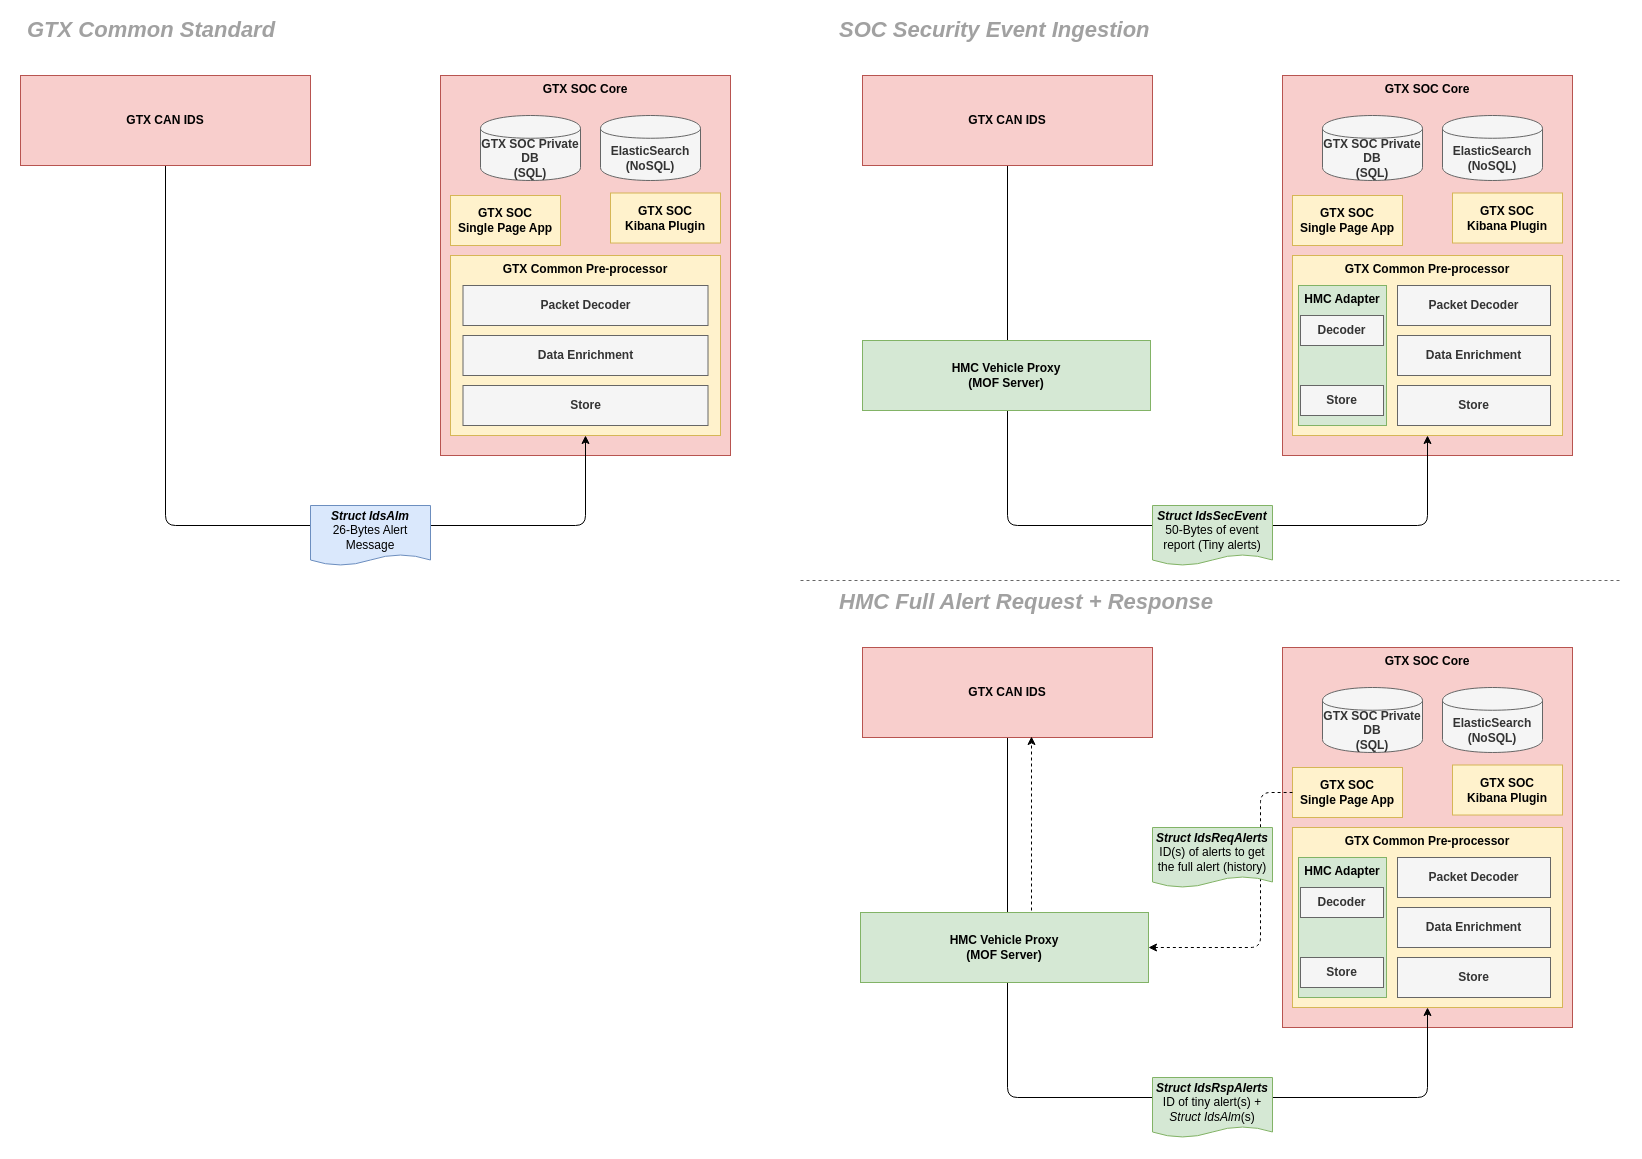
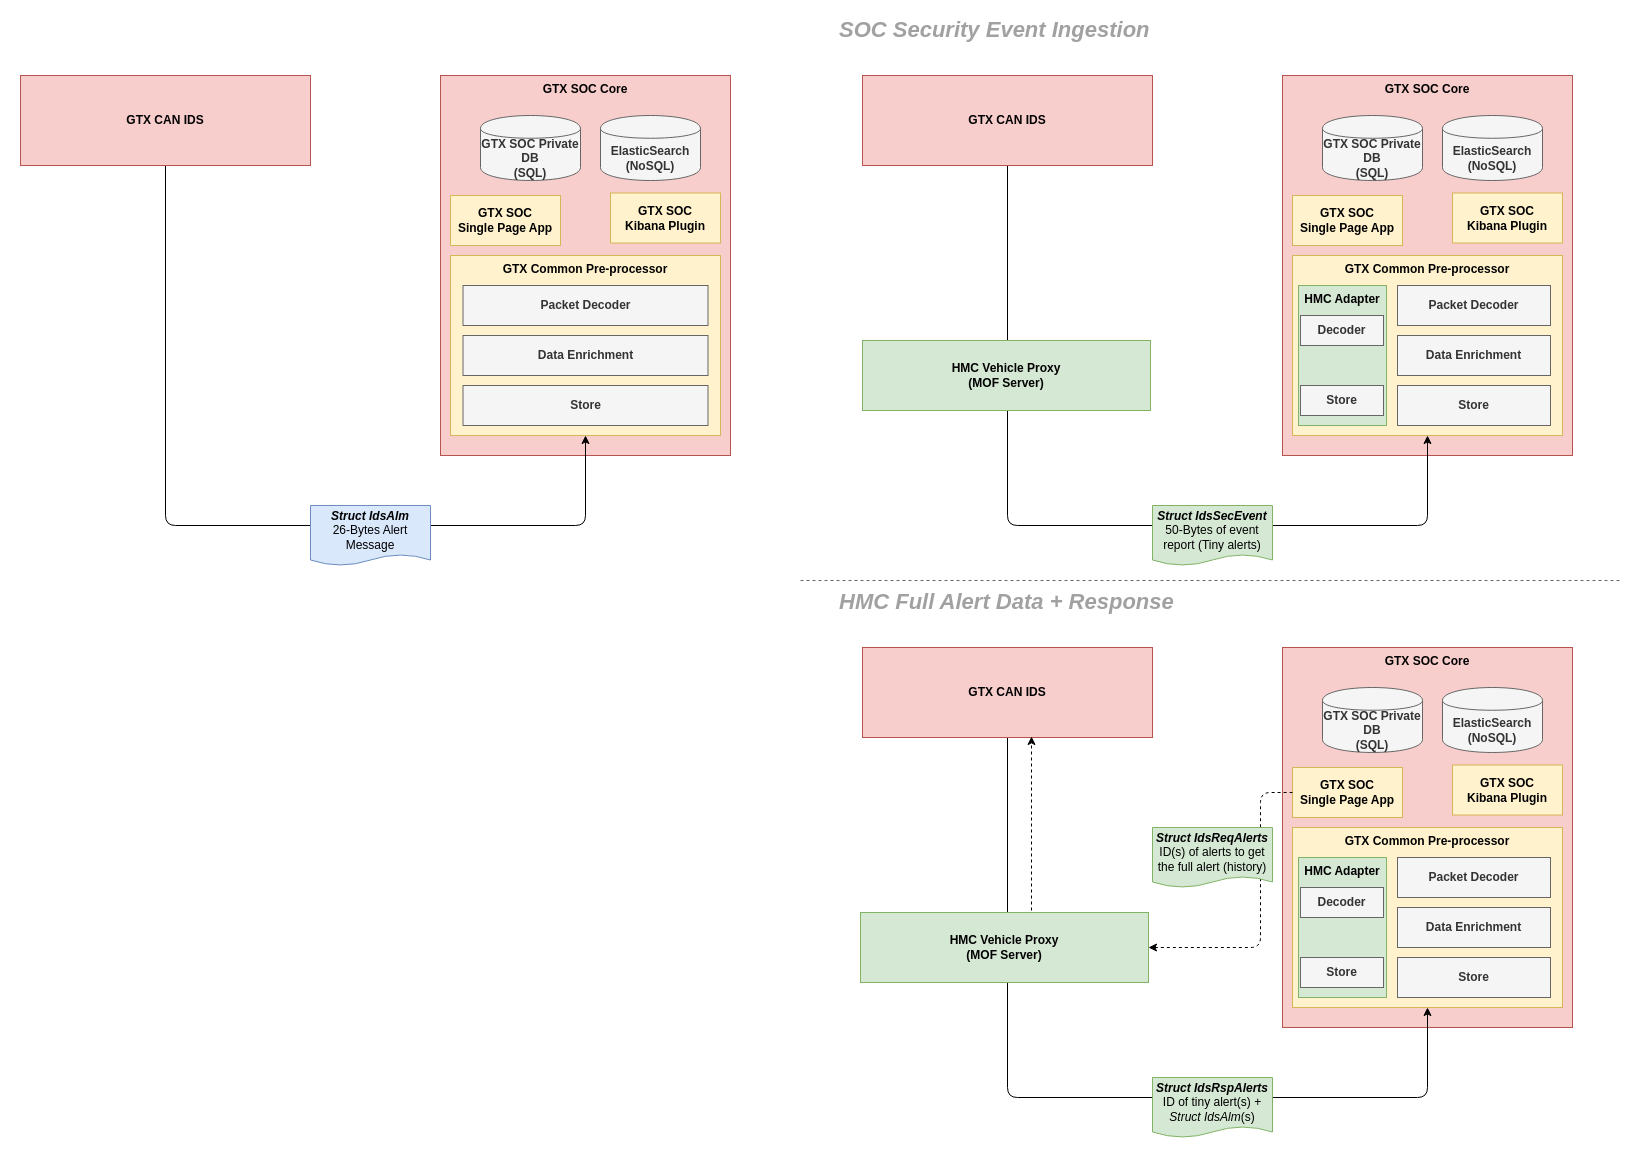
(278, 31) -> none
(1020, 603) -> (1001, 603)
